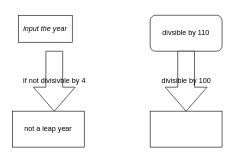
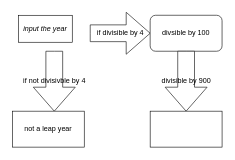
none -> (120, 33)
(186, 33) -> (186, 33)
(187, 81) -> (187, 81)
